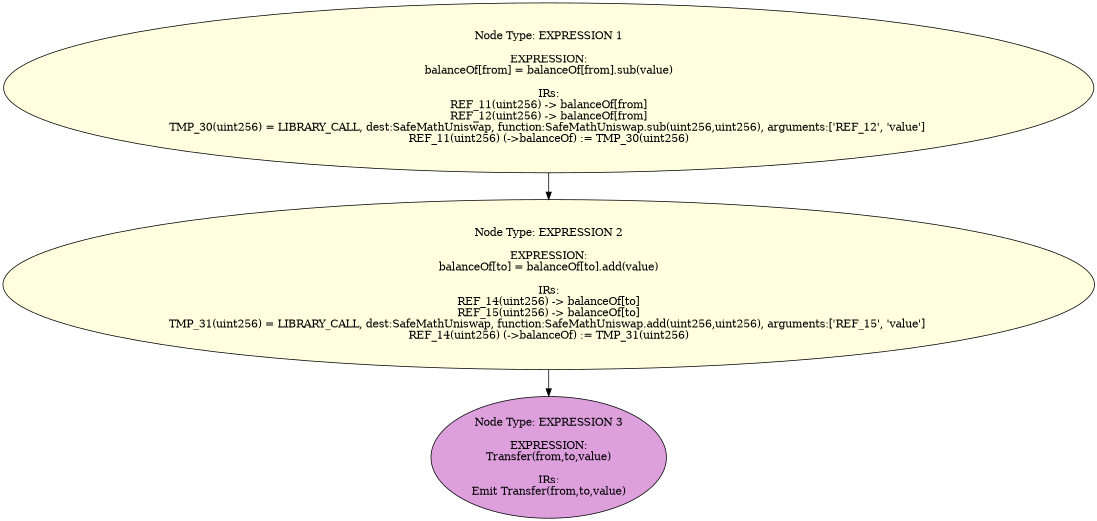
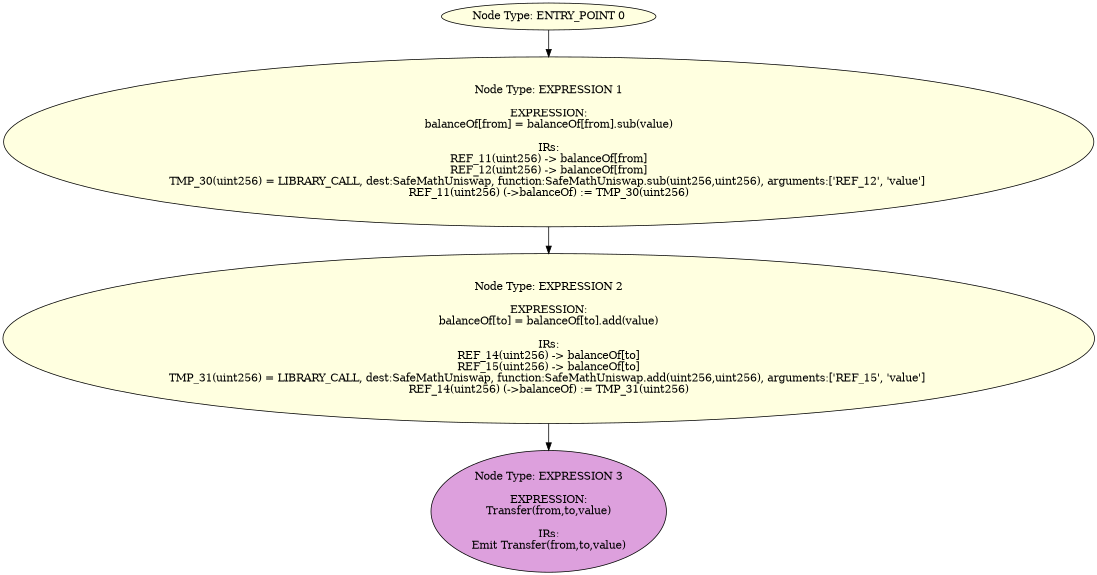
none -> (549, 16)
